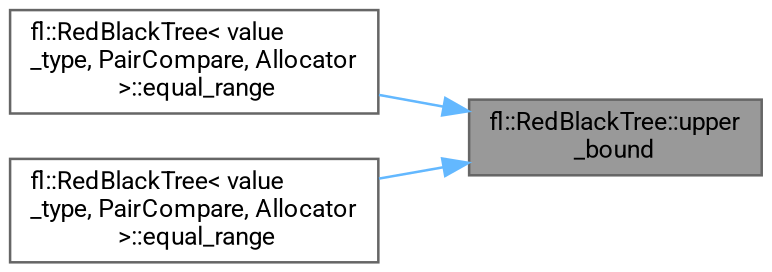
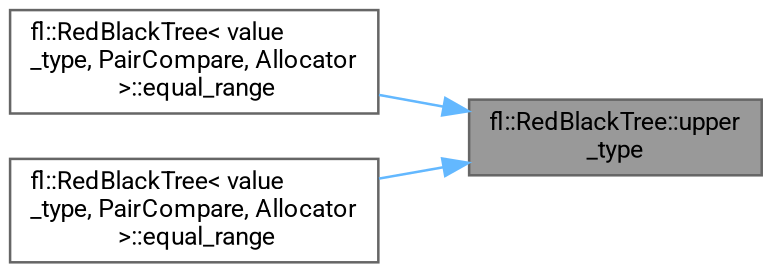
(615, 137) -> (615, 137)
